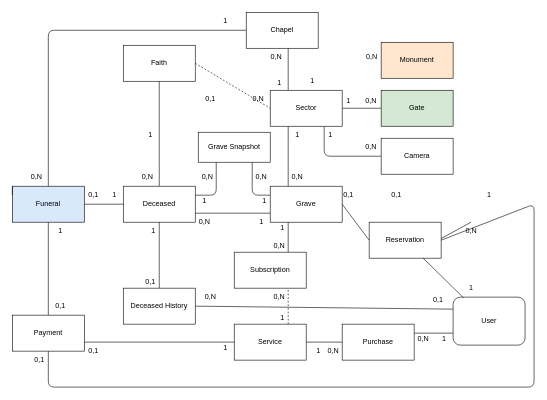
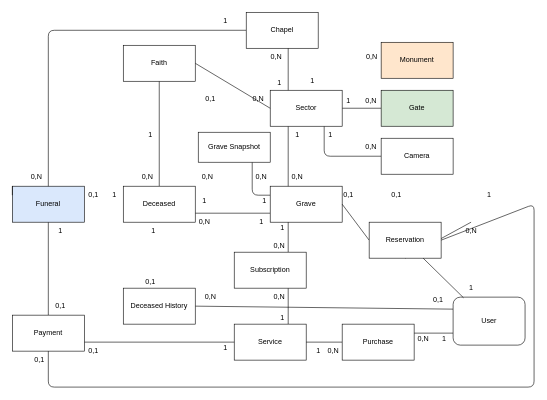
(232, 86) -> (232, 86)
(216, 188) -> none
(103, 204) -> none
(159, 255) -> none
(288, 306) -> (288, 306)
